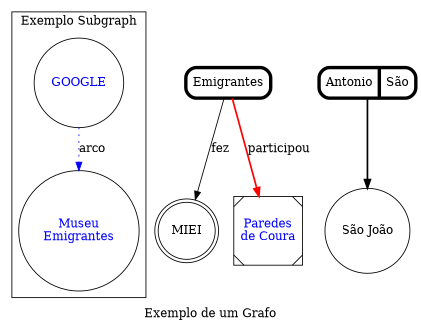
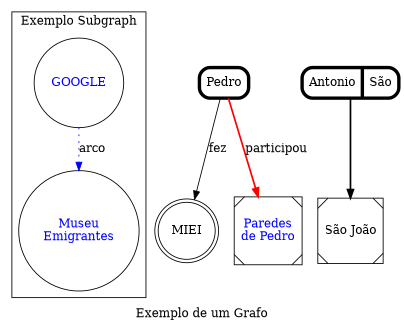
(228, 83) -> (224, 83)
(268, 231) -> (268, 231)
(367, 231) -> (350, 231)
